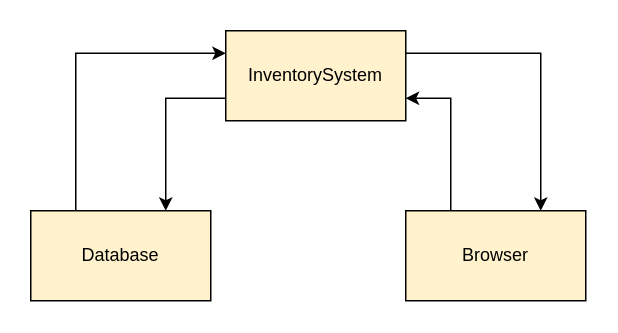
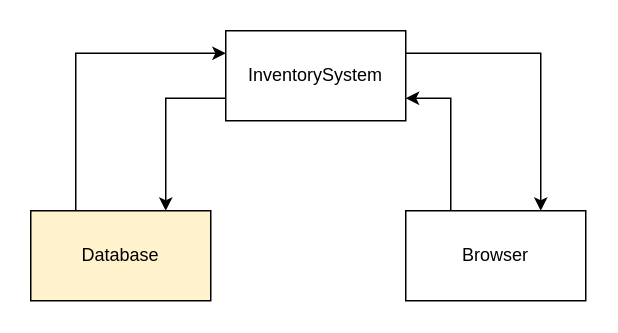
(316, 76) -> (316, 76)
(496, 256) -> (496, 256)
